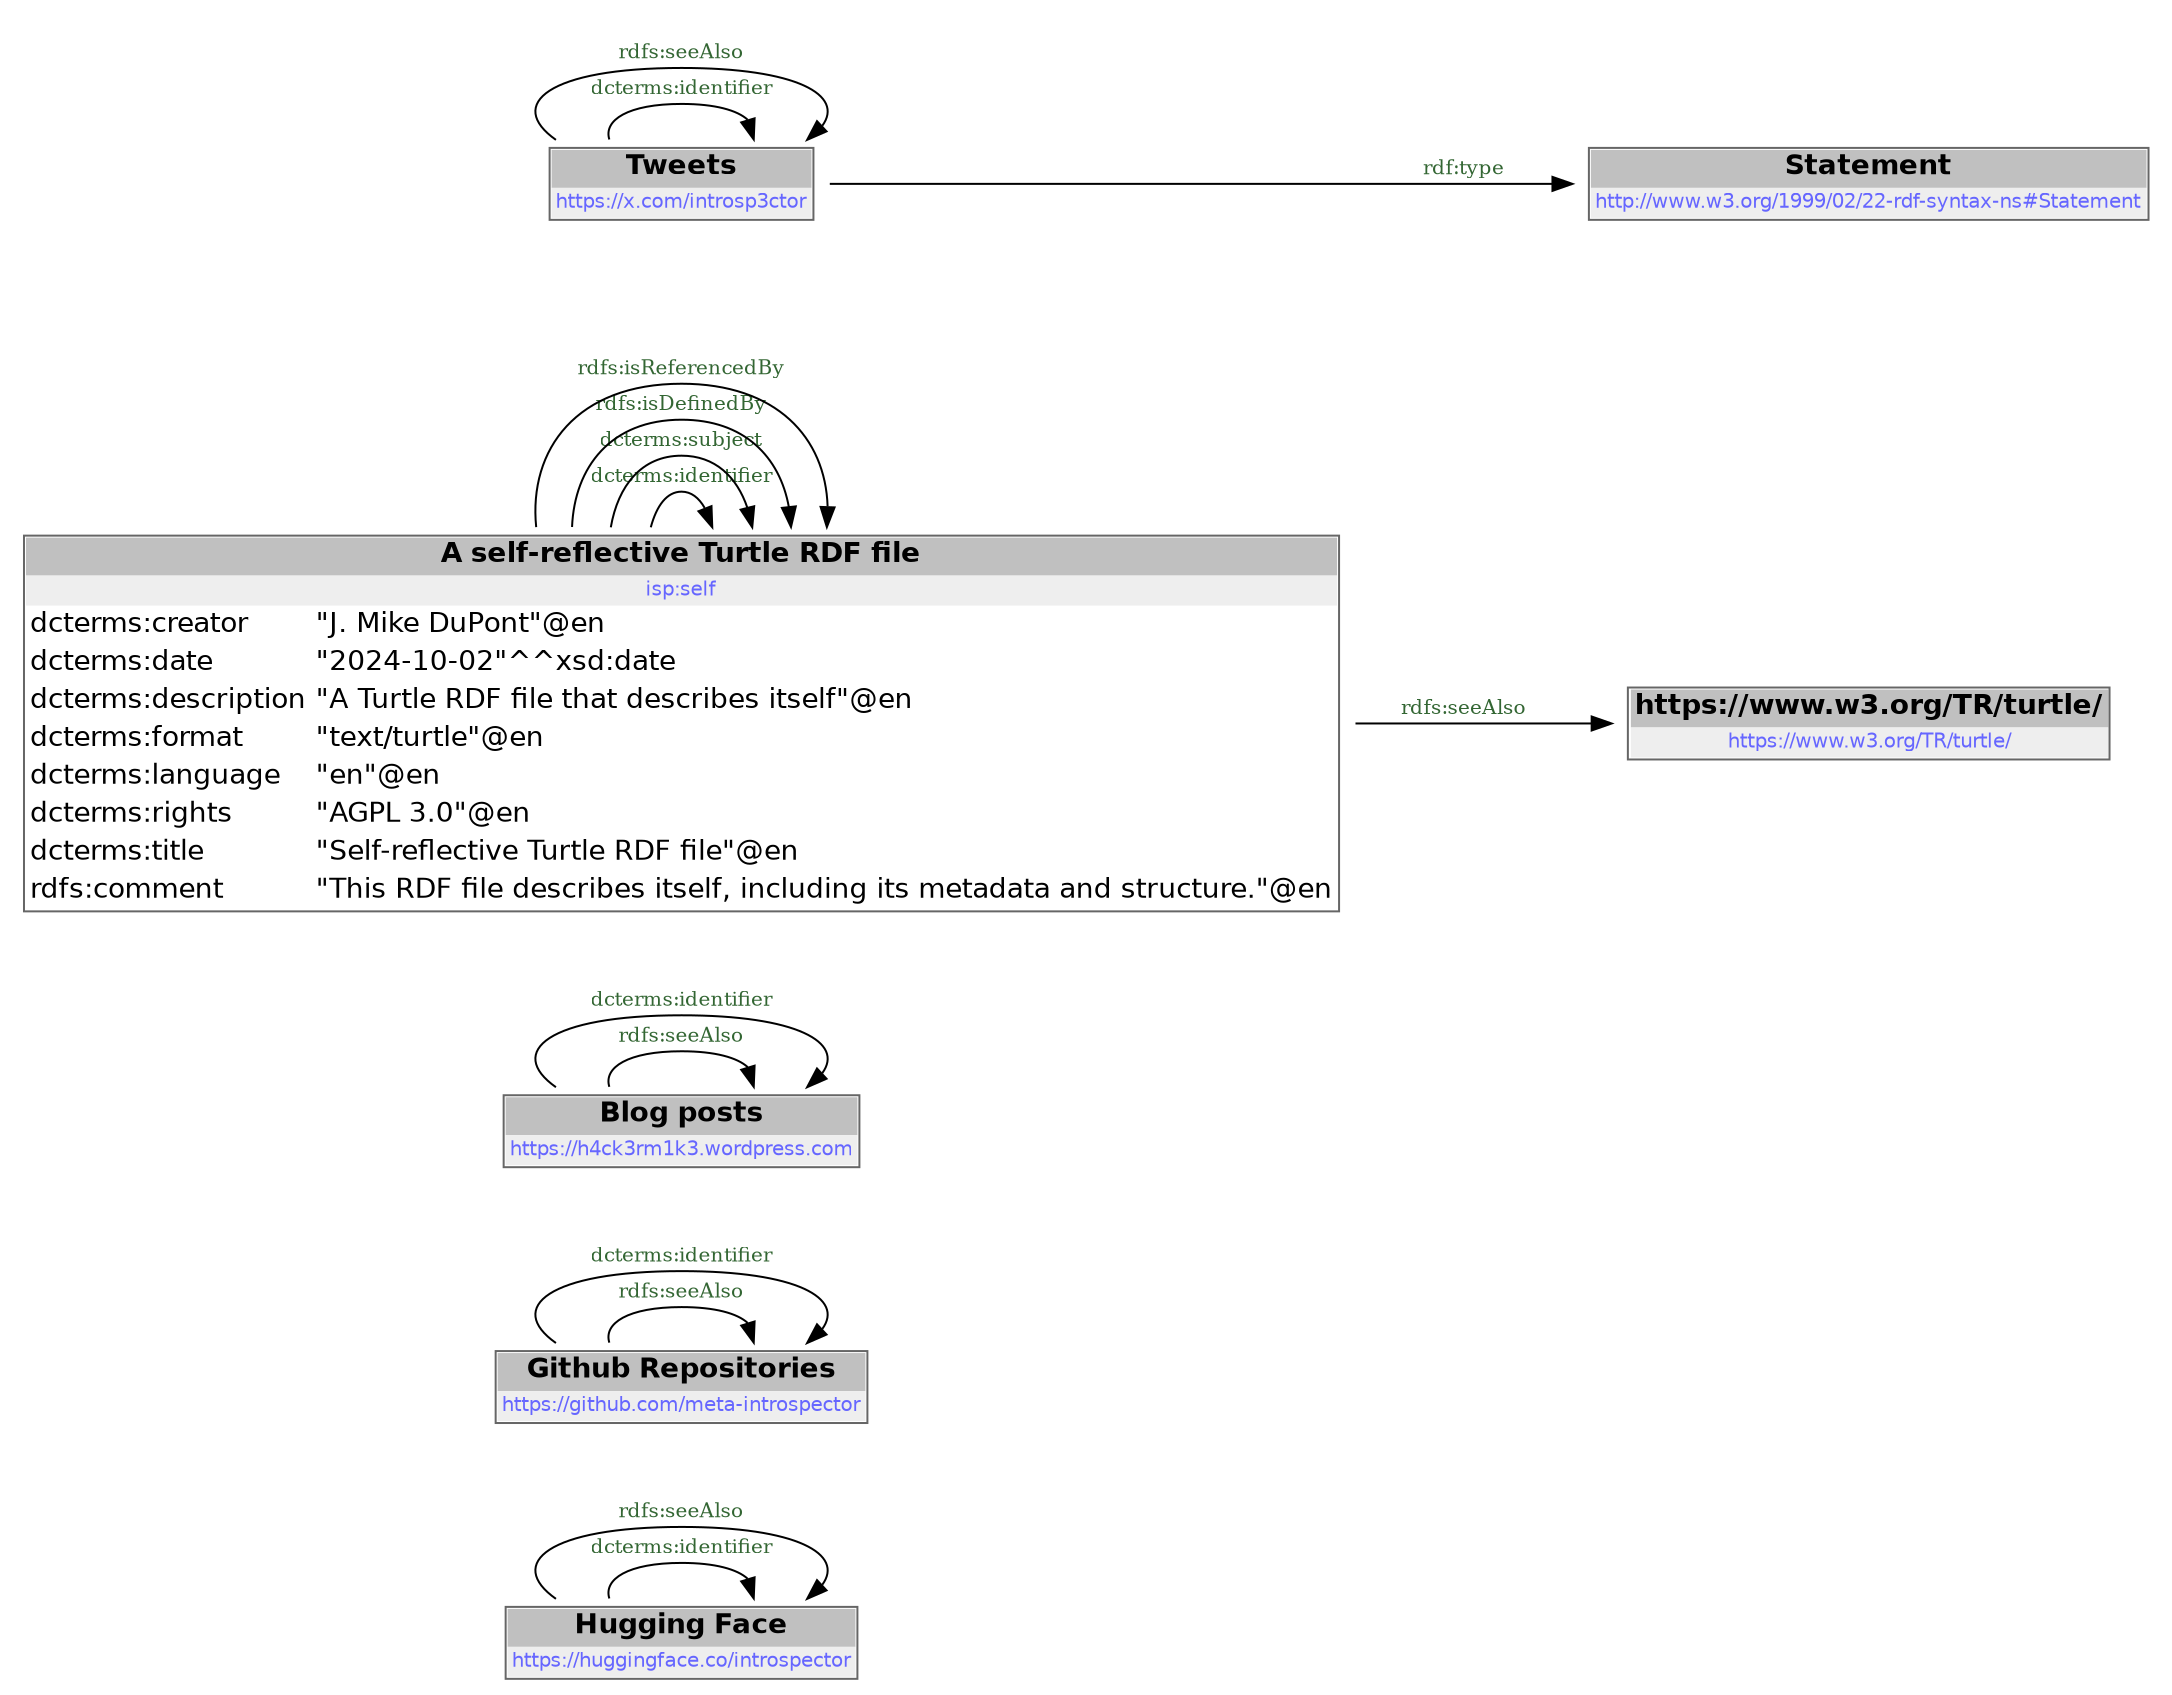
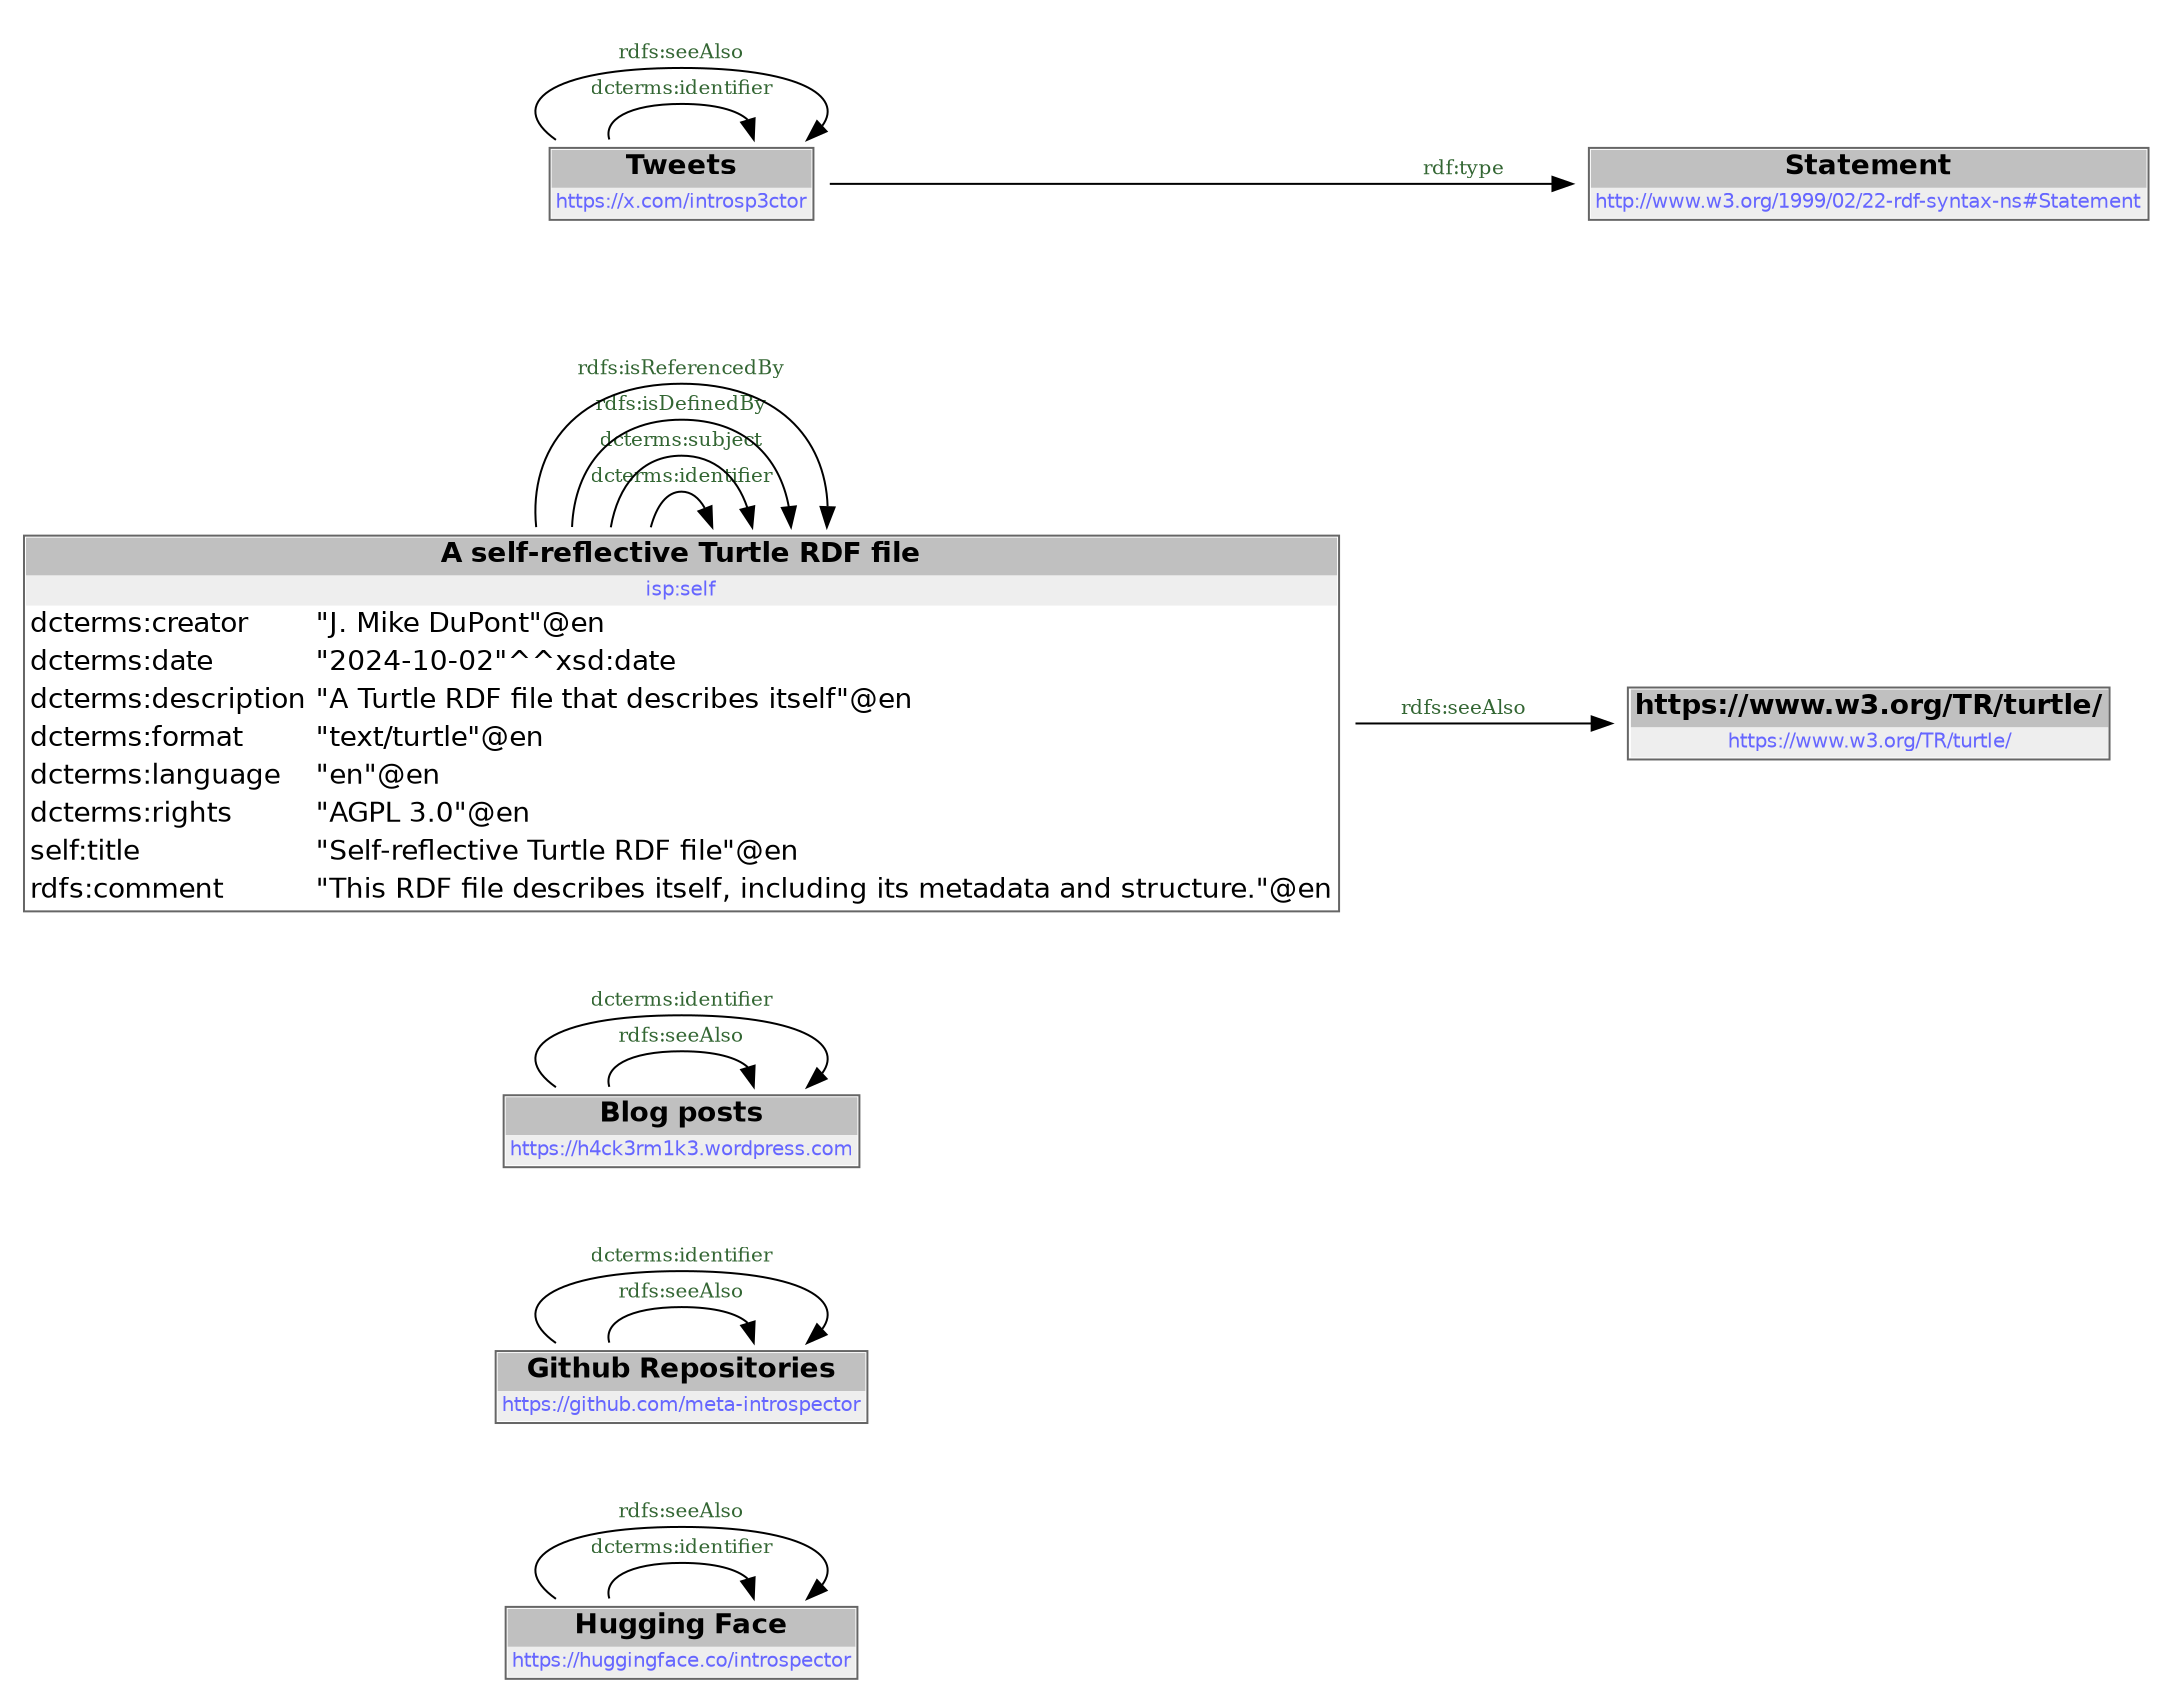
(118, 851) -> (85, 851)
